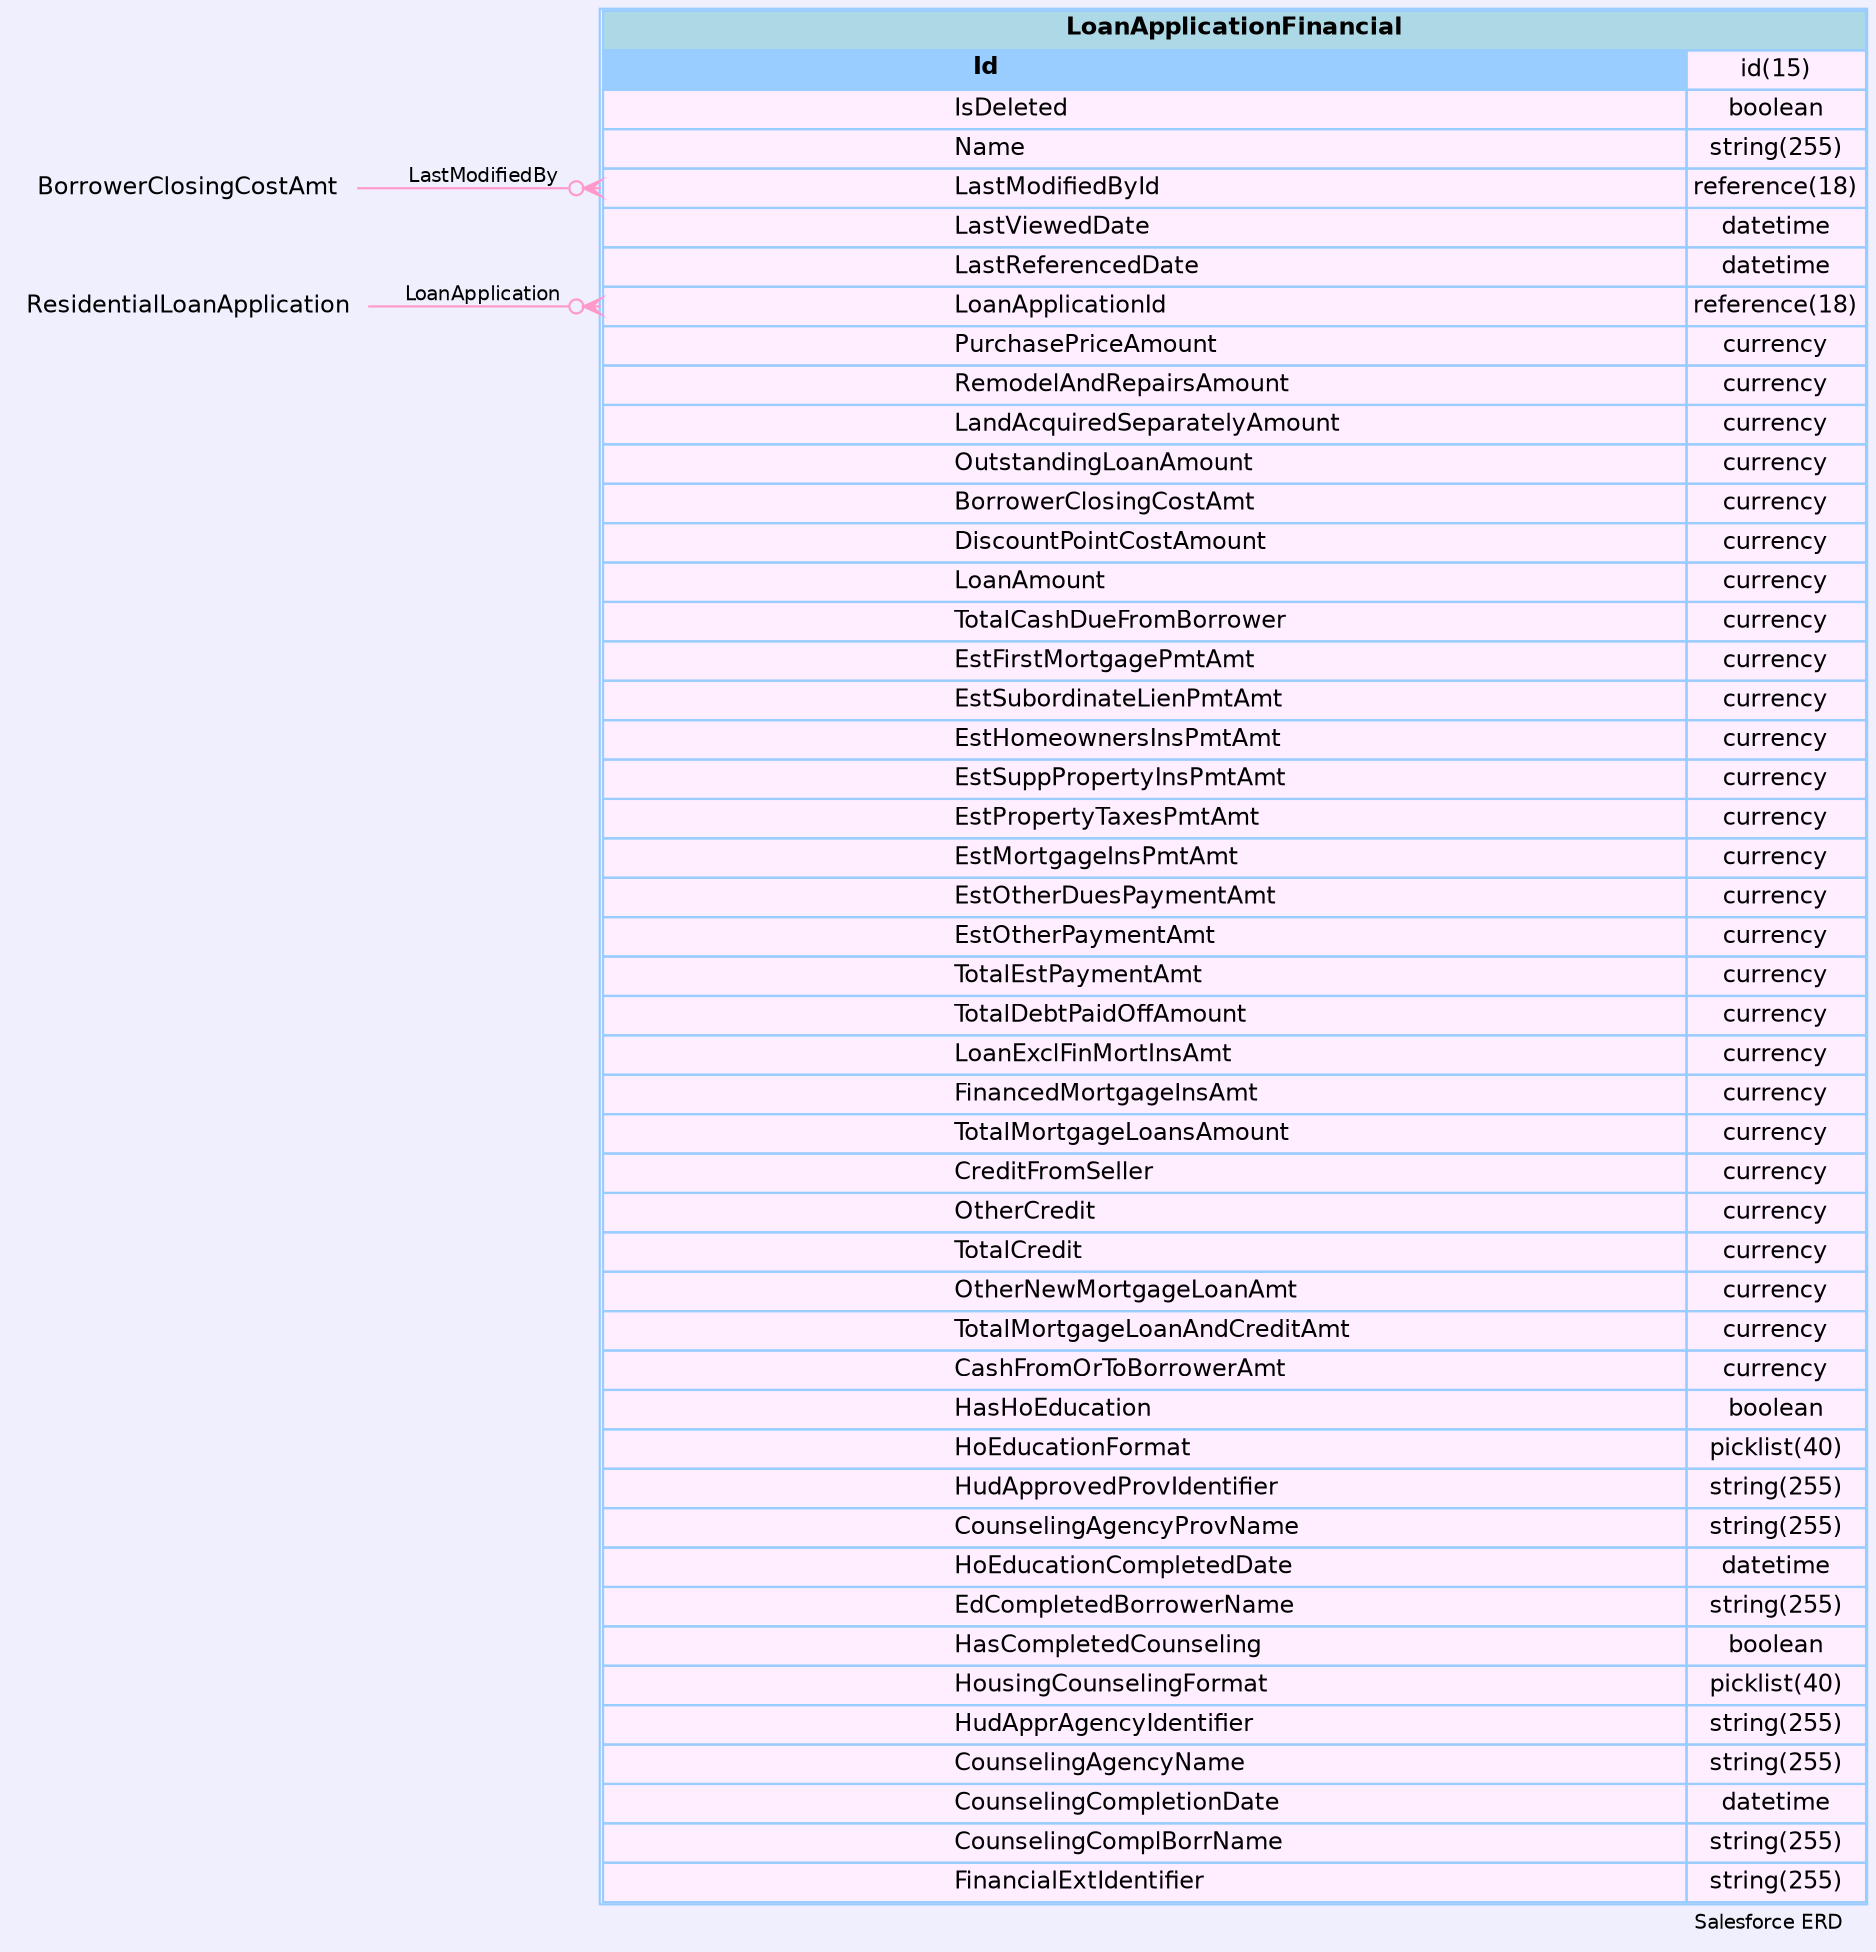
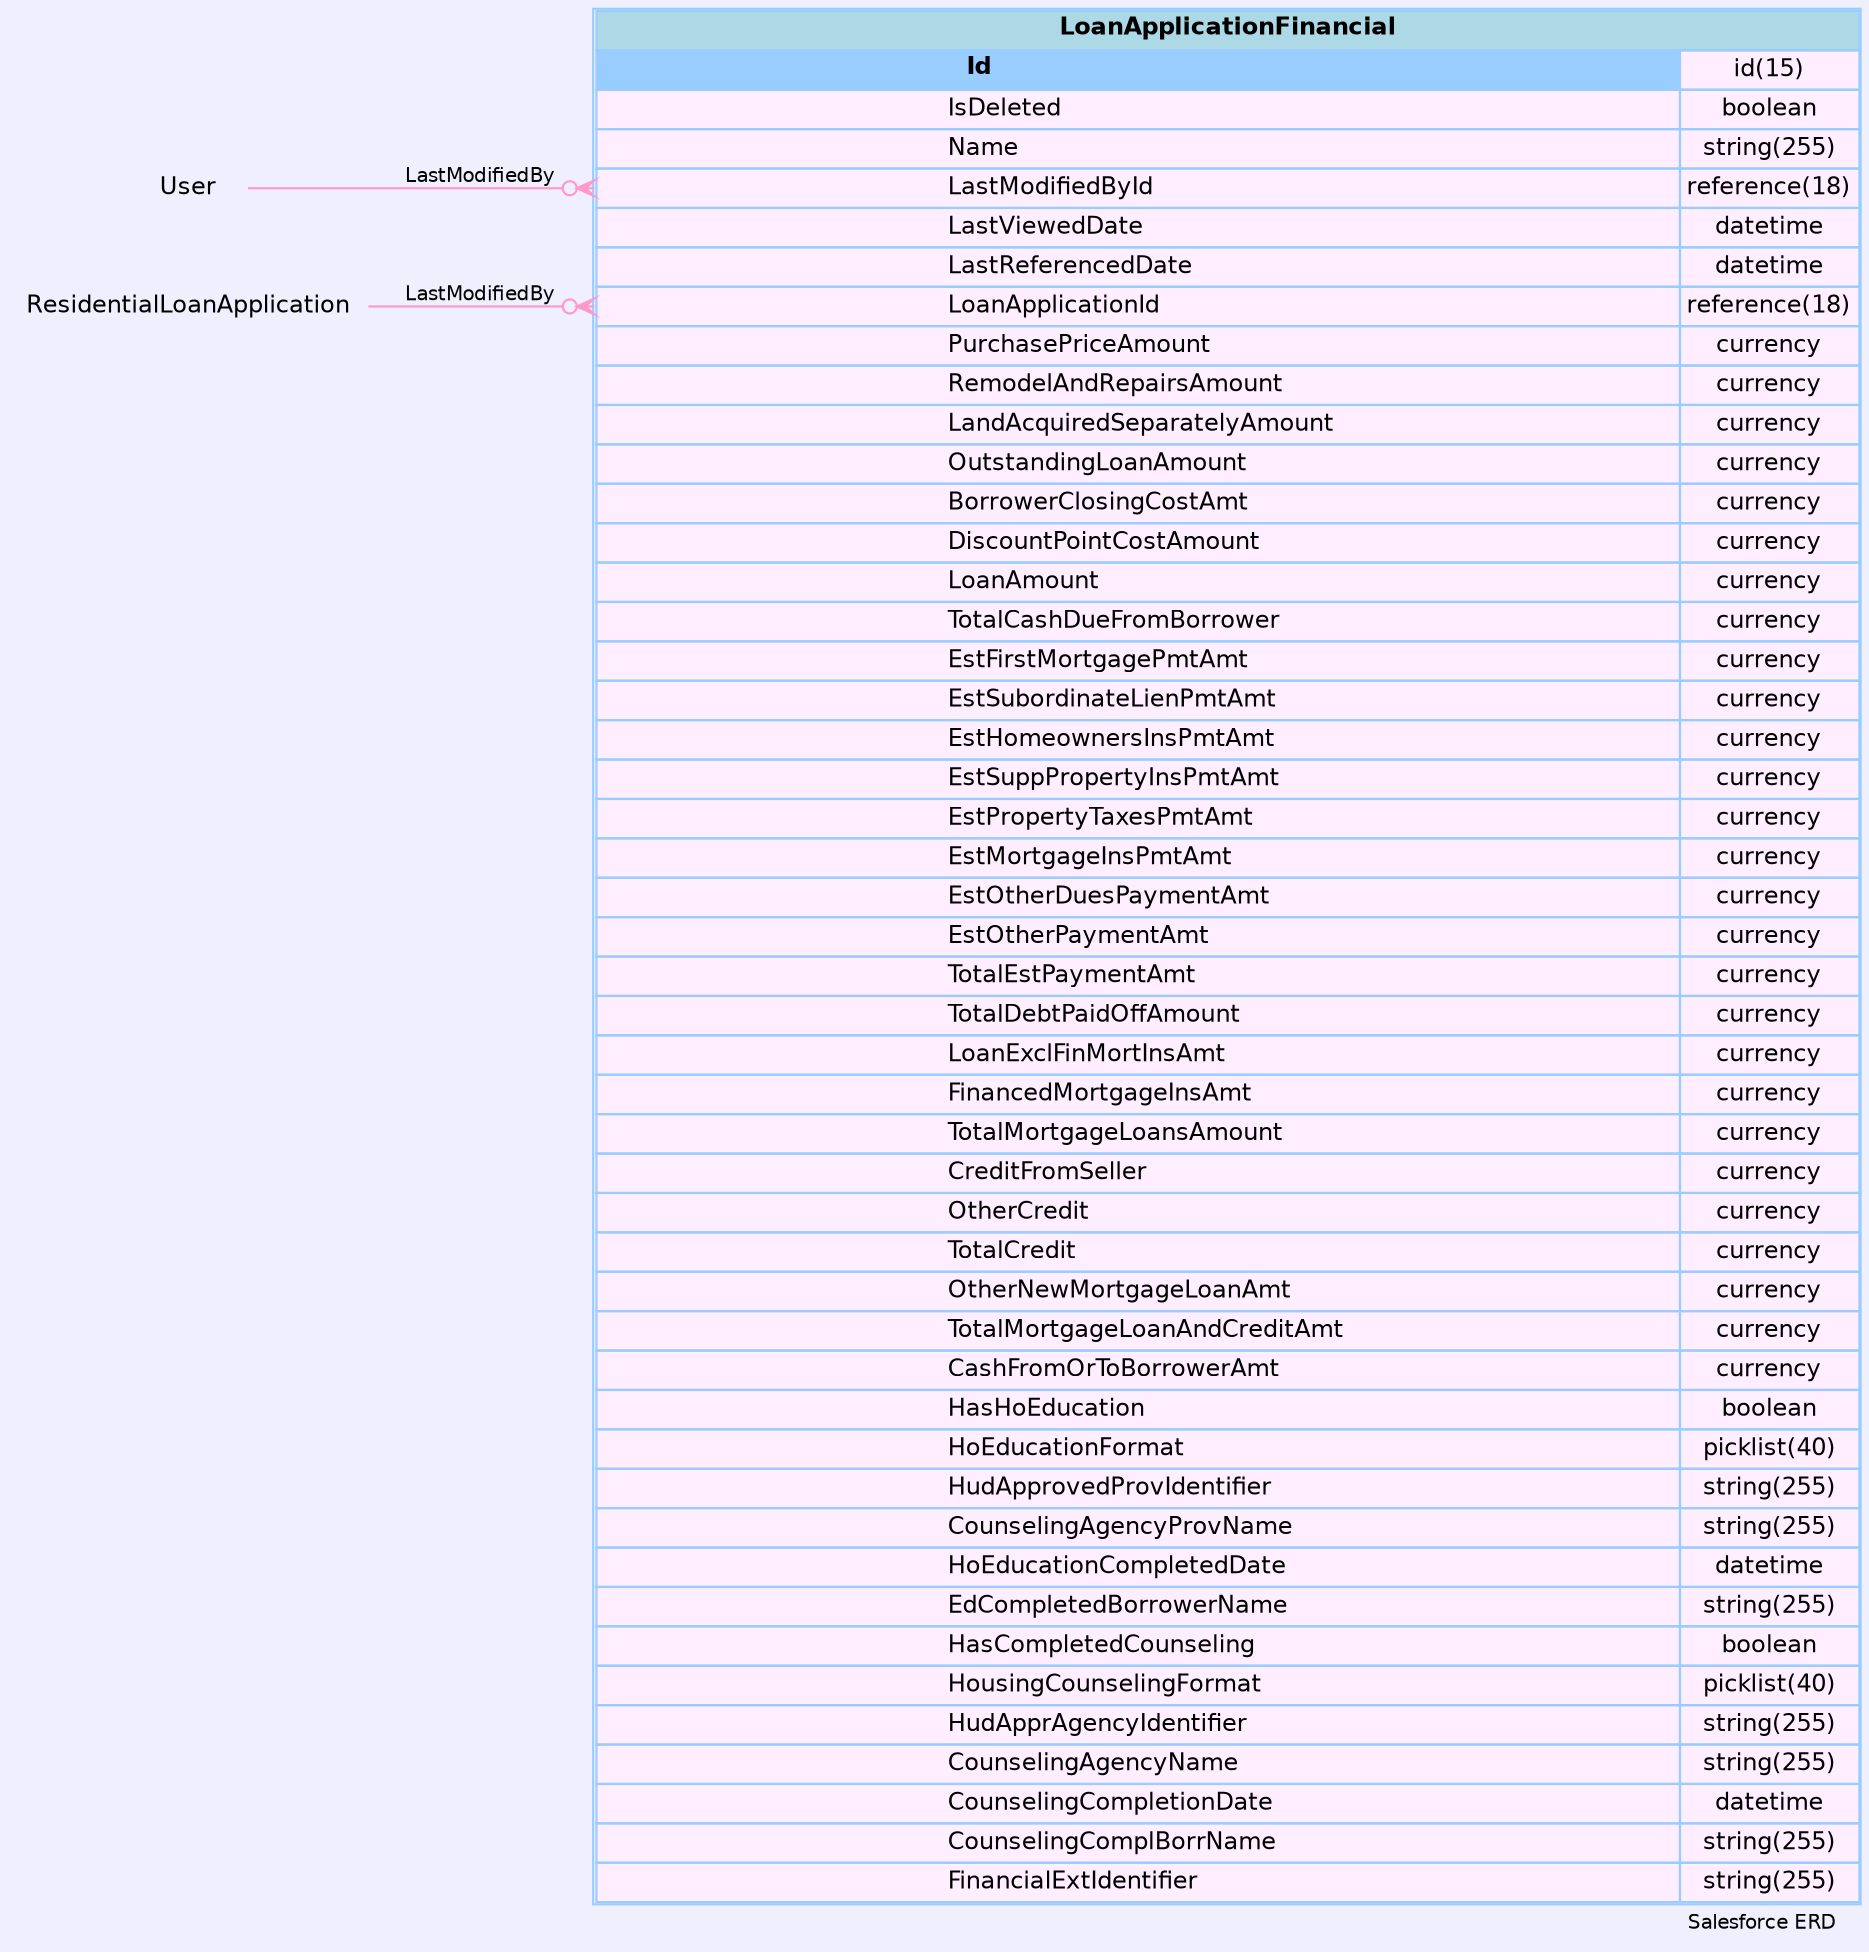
(188, 188) -> (188, 188)
(484, 295) -> (480, 295)
